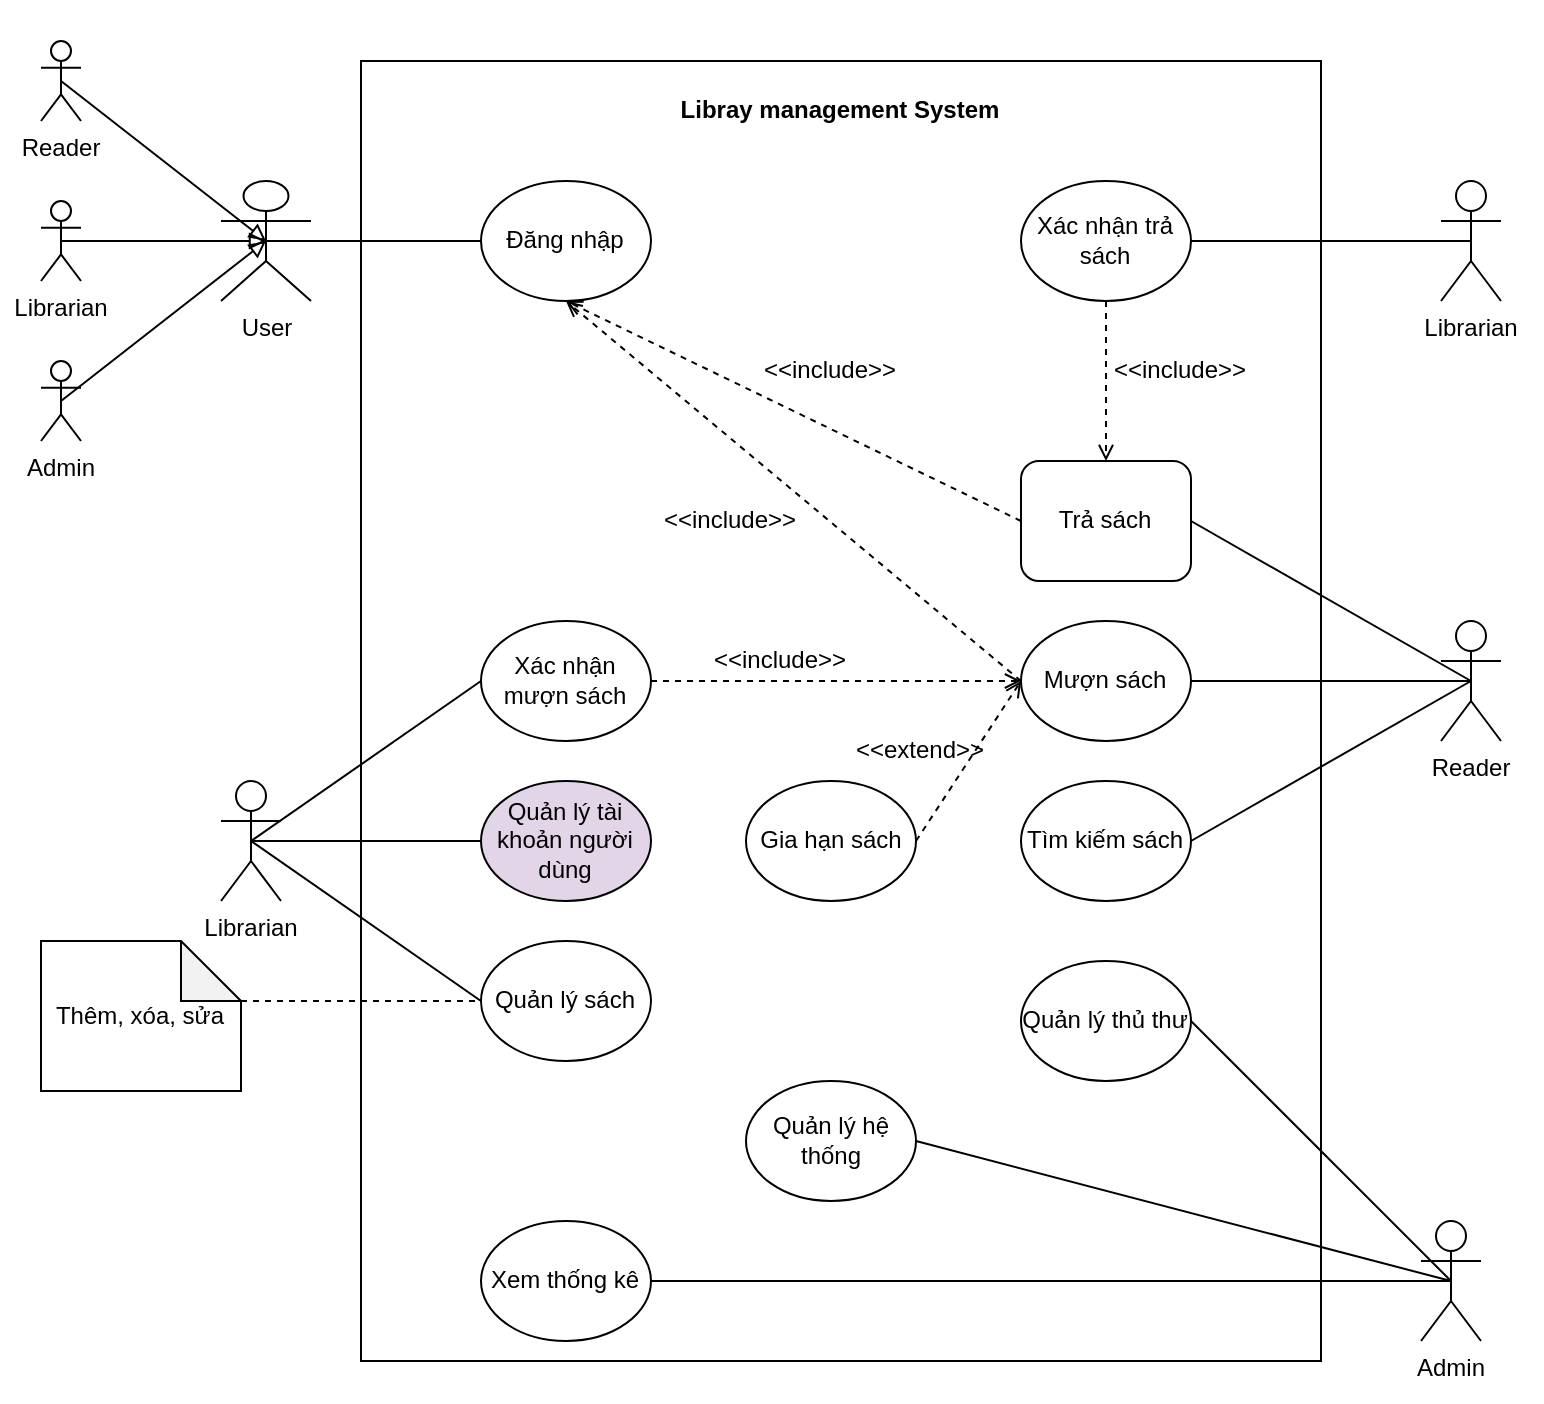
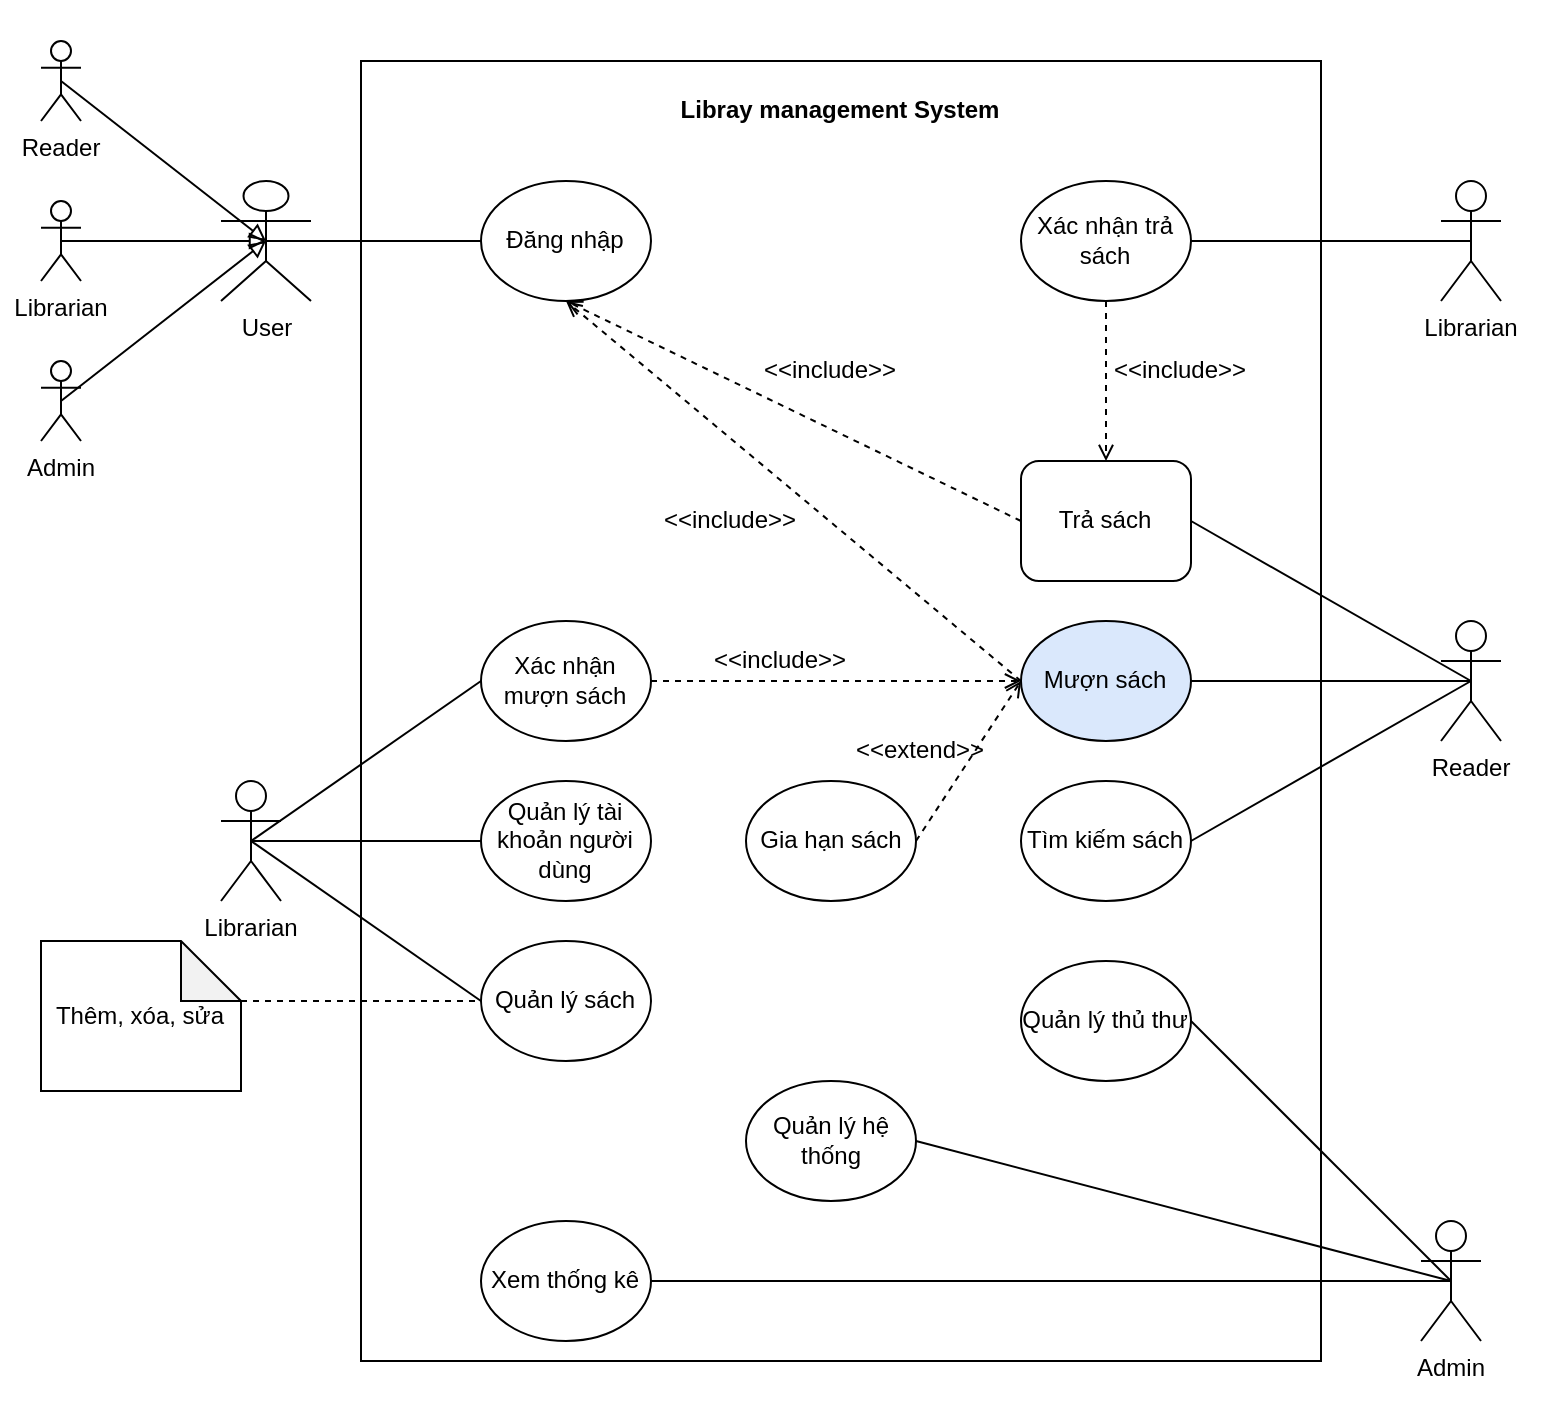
(1106, 681) -> (1106, 681)
(566, 841) -> (566, 841)
